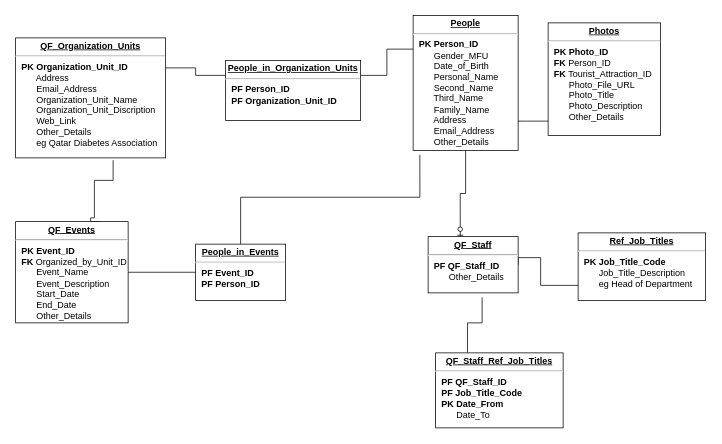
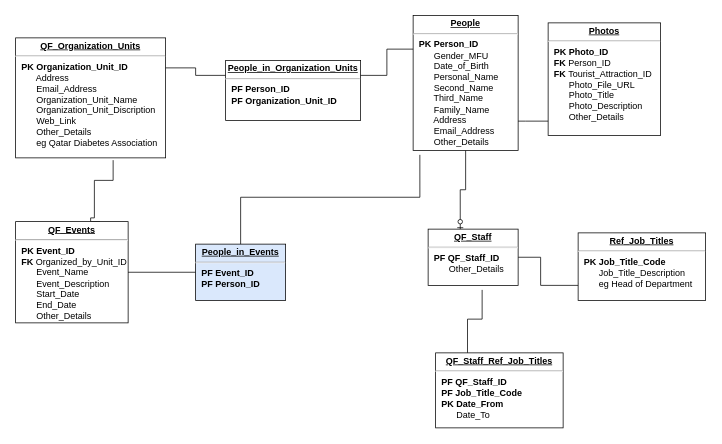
(473, 265) -> (473, 257)
(240, 272) -> (240, 272)
